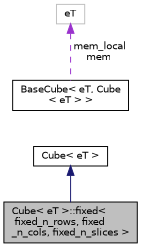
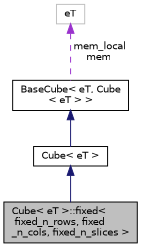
none -> (71, 133)
